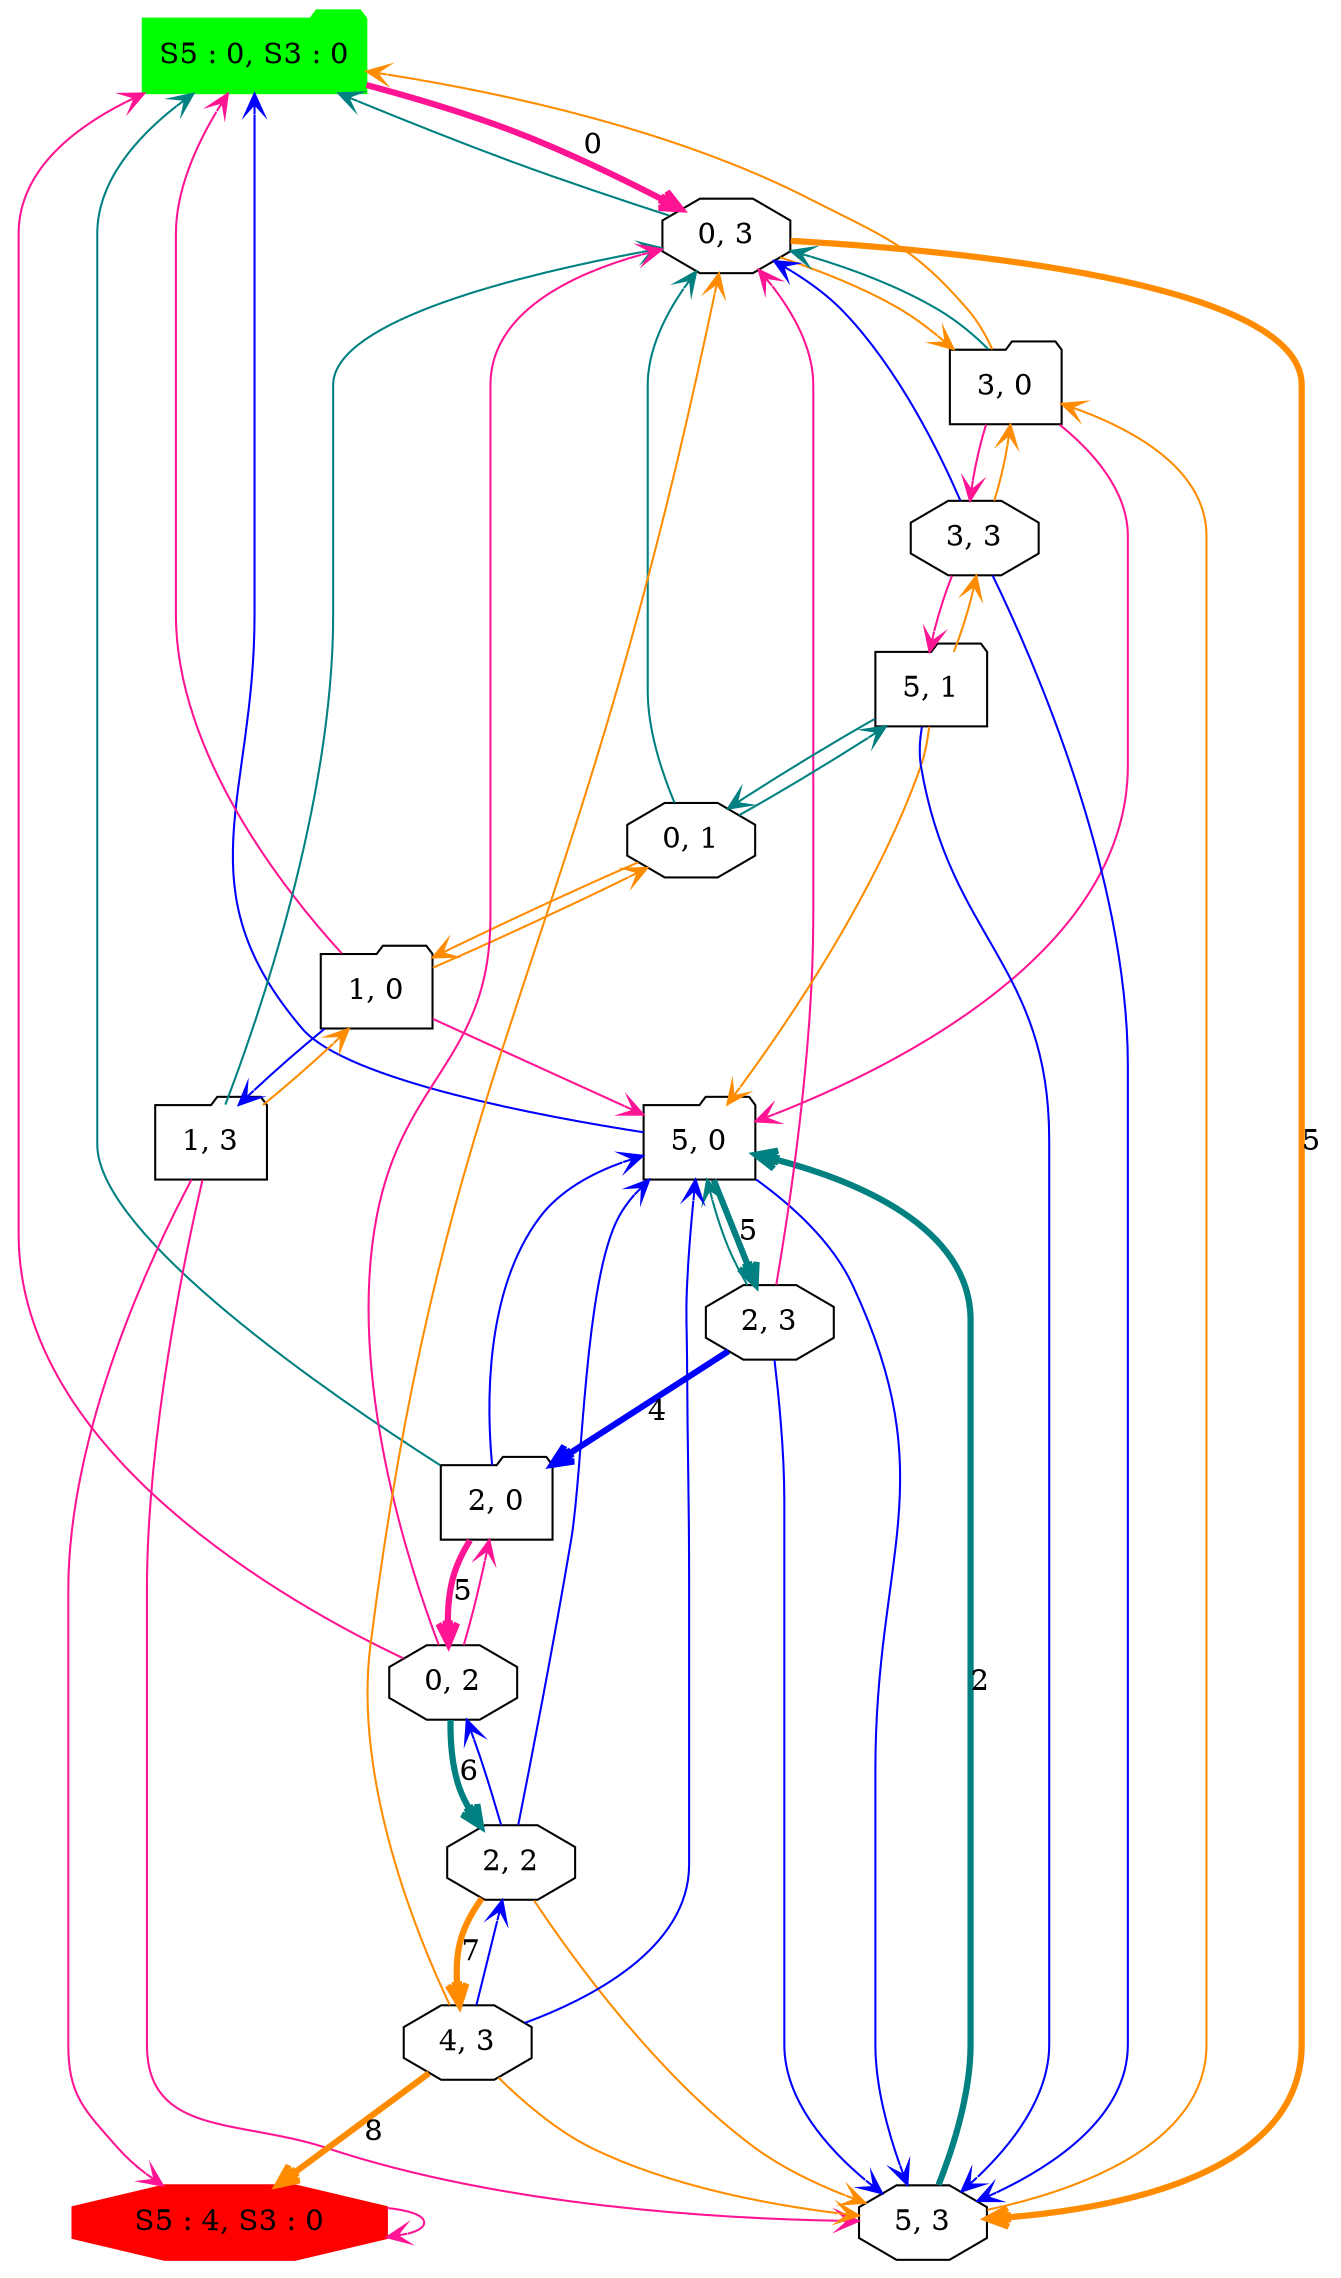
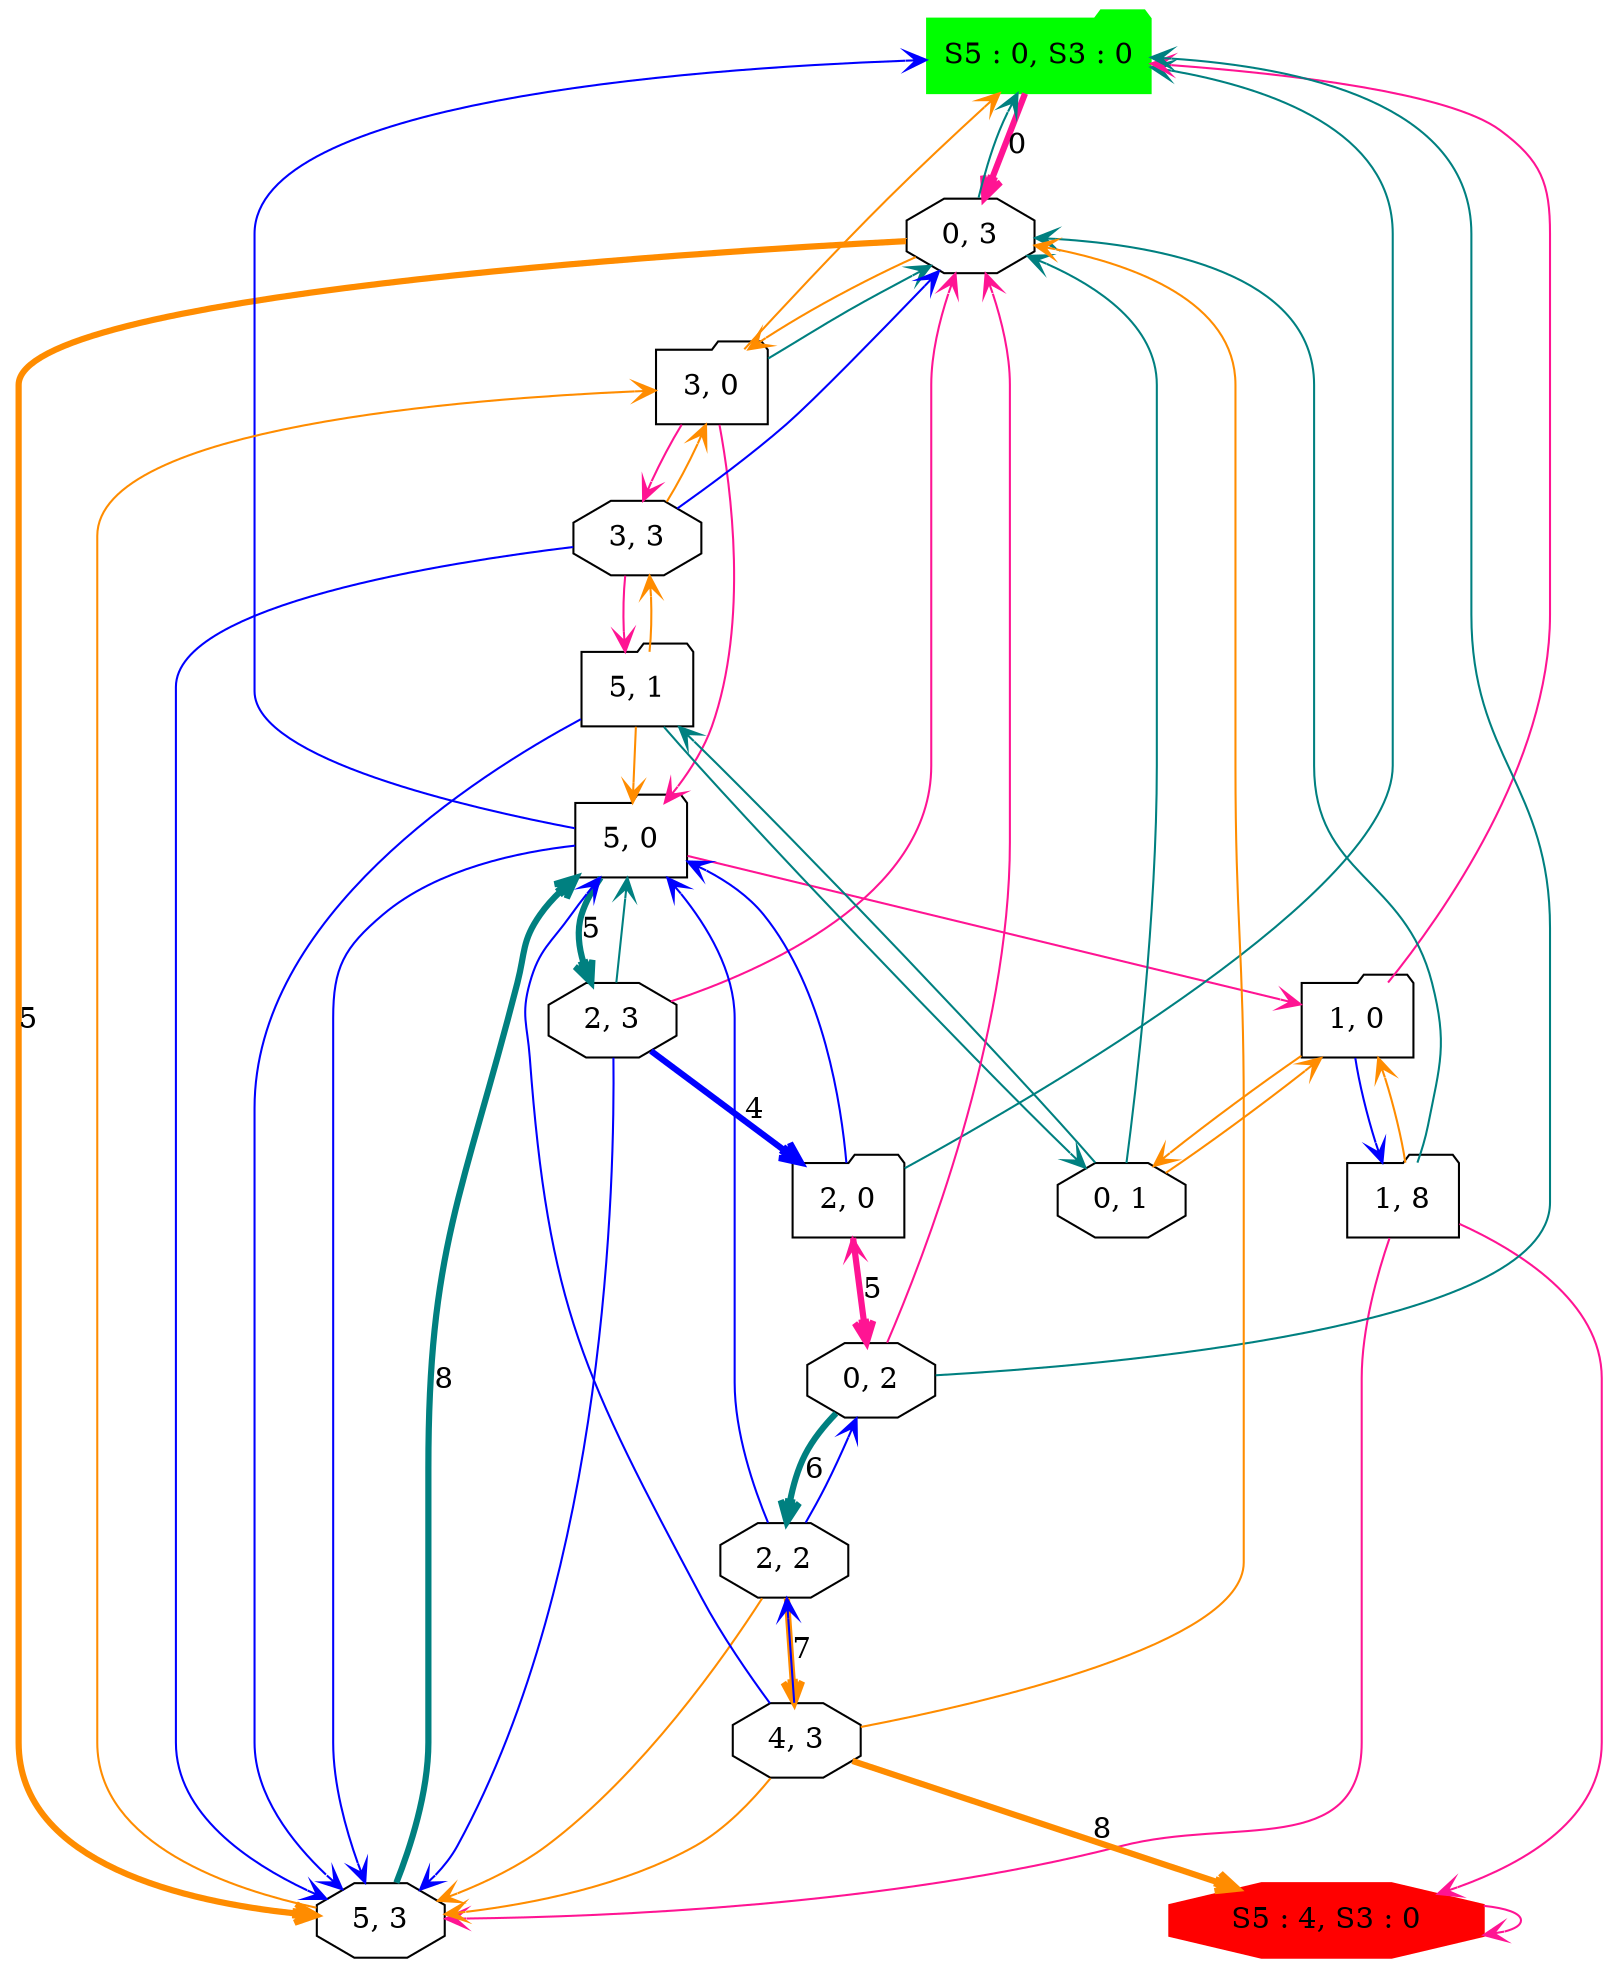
(19, 945) -> (1541, 854)
(529, 1063) -> (984, 928)
(211, 1142) -> (1403, 1200)
(981, 1682) -> (445, 1380)
